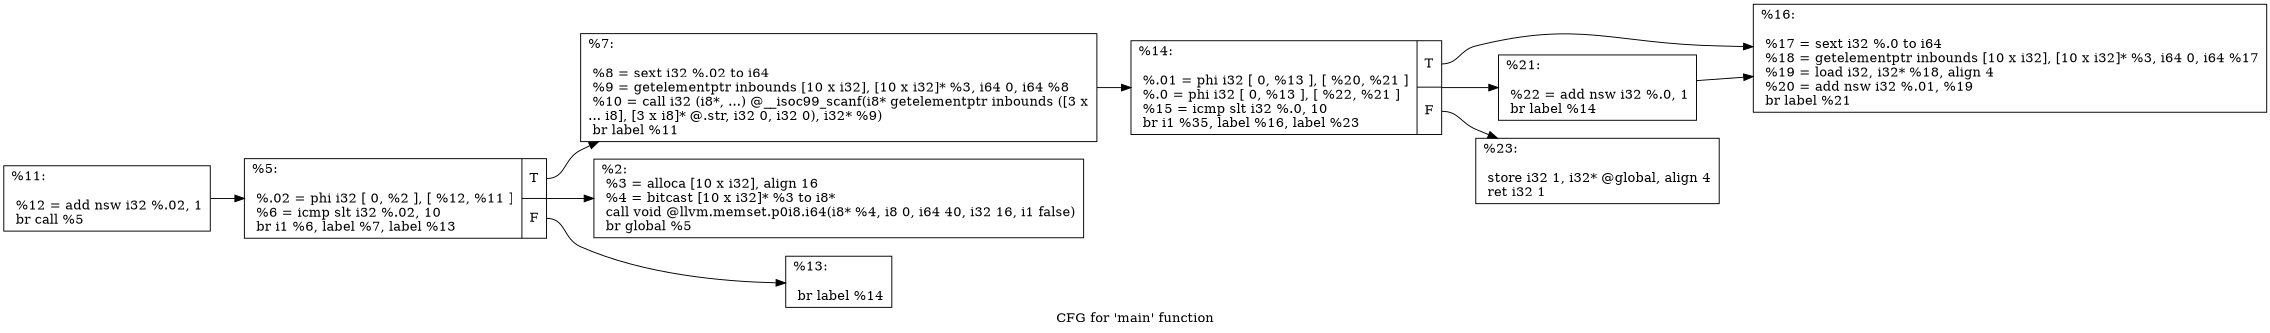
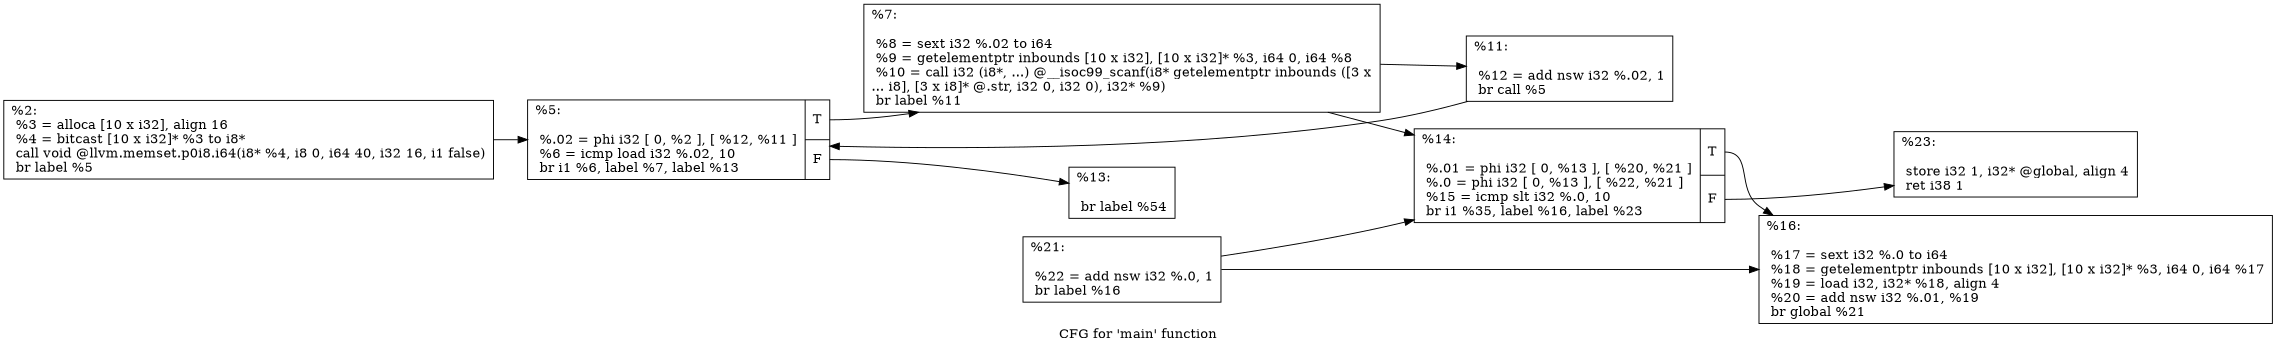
none -> (1418, 65)
(1465, 88) -> (1313, 241)
(1806, 101) -> (1816, 312)
(1552, 109) -> (1076, 291)
(1515, 192) -> (1933, 186)
(565, 198) -> (506, 140)
(347, 213) -> (636, 154)
(647, 226) -> (53, 168)
(839, 296) -> (1122, 207)
